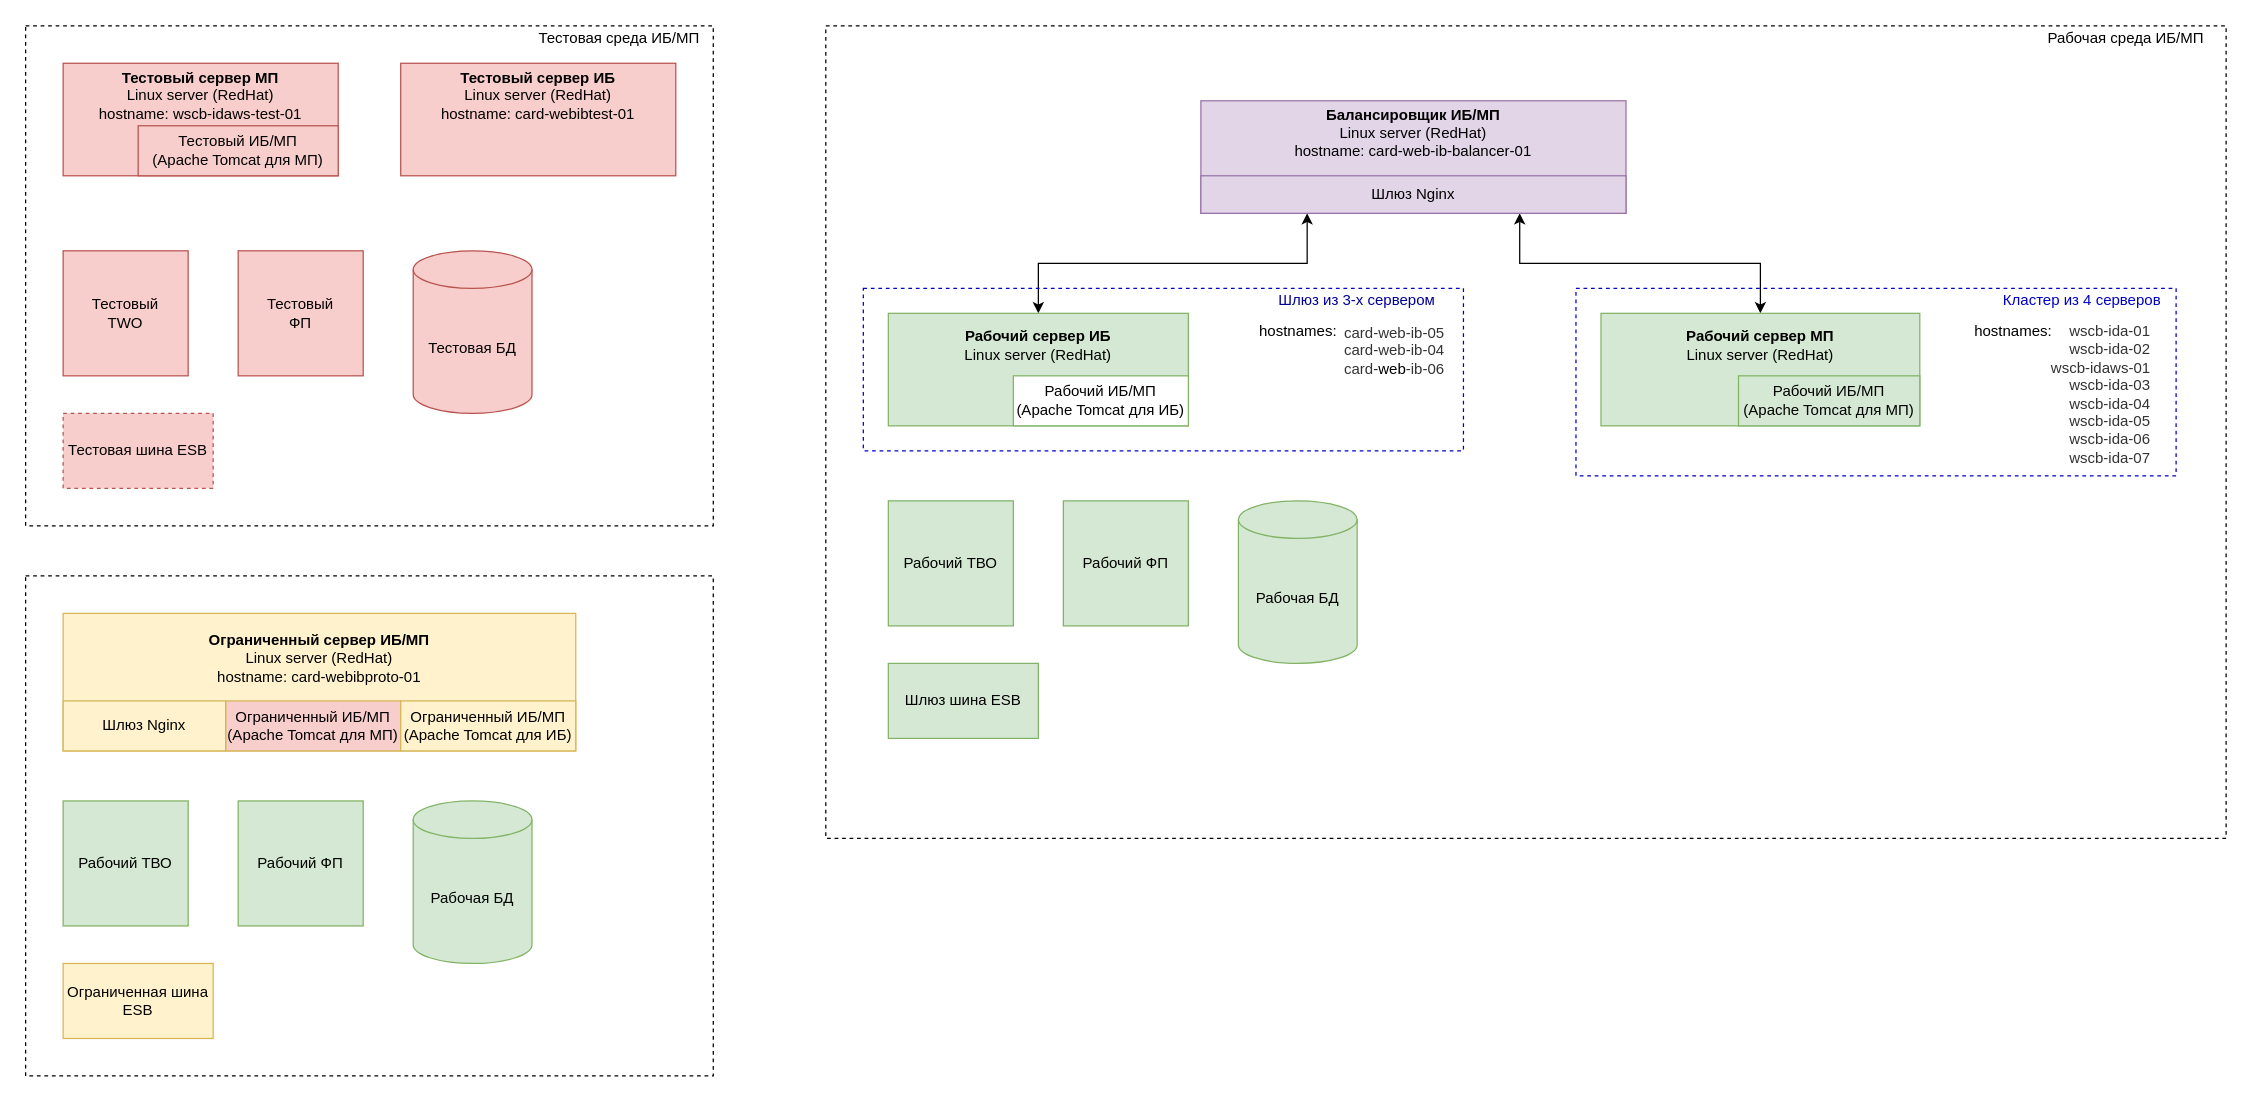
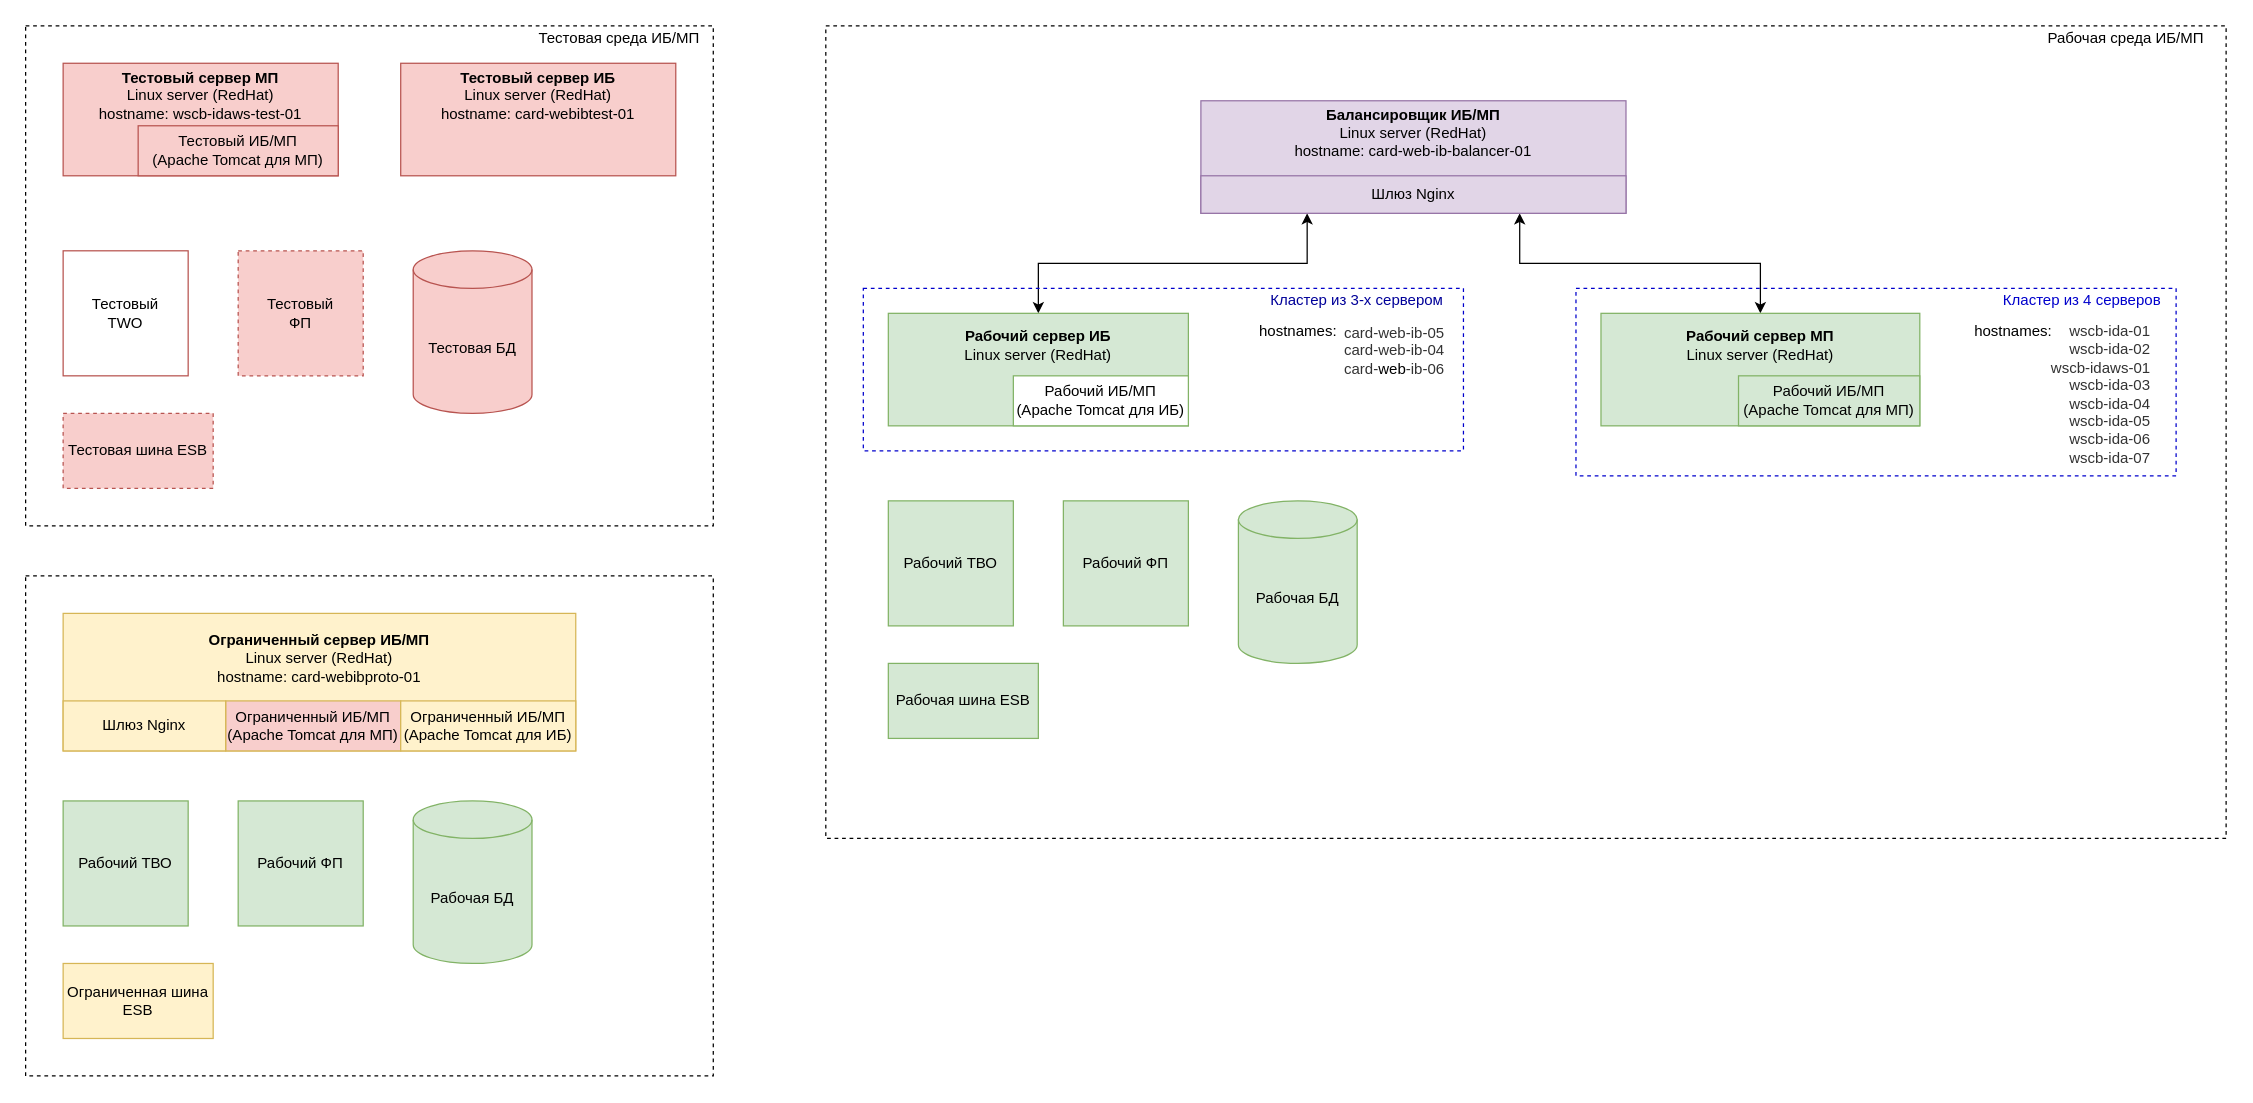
(1357, 301) -> (1357, 301)
(126, 313) -> (126, 313)
(301, 313) -> (301, 313)
(963, 701) -> (963, 701)
